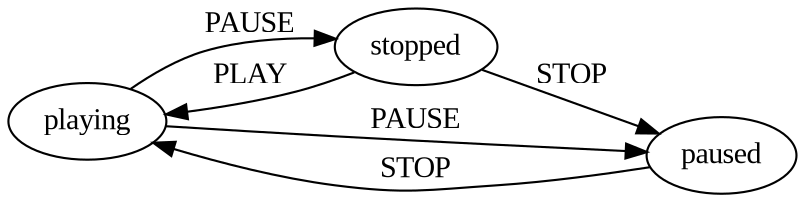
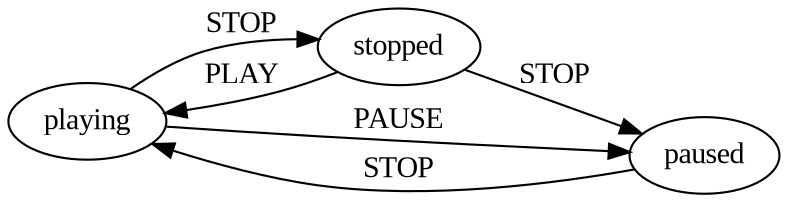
(250, 24) -> (242, 24)
